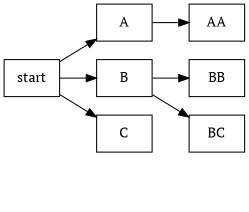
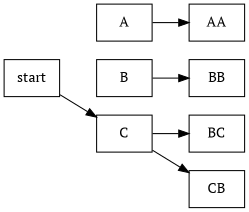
(74, 53) -> none
(73, 78) -> none
(166, 103) -> (166, 134)
none -> (217, 189)
